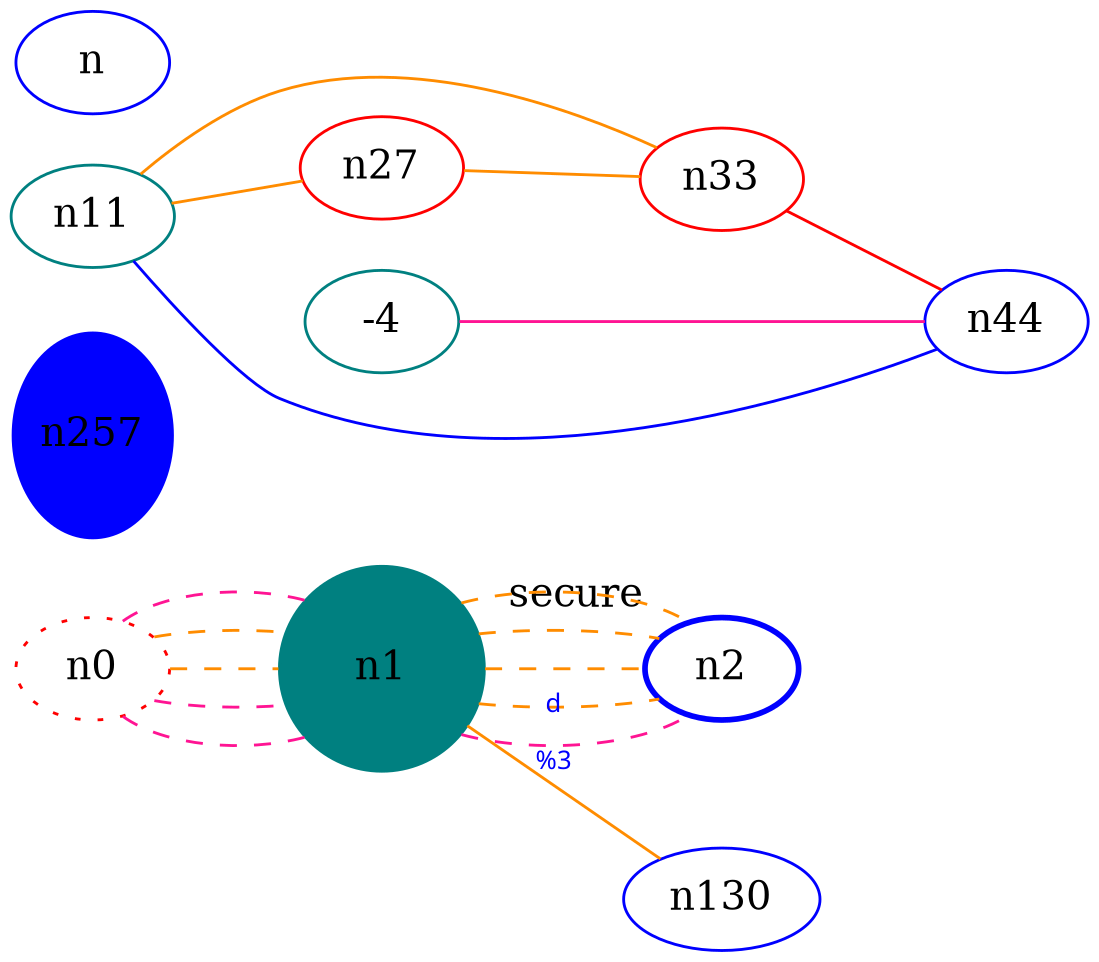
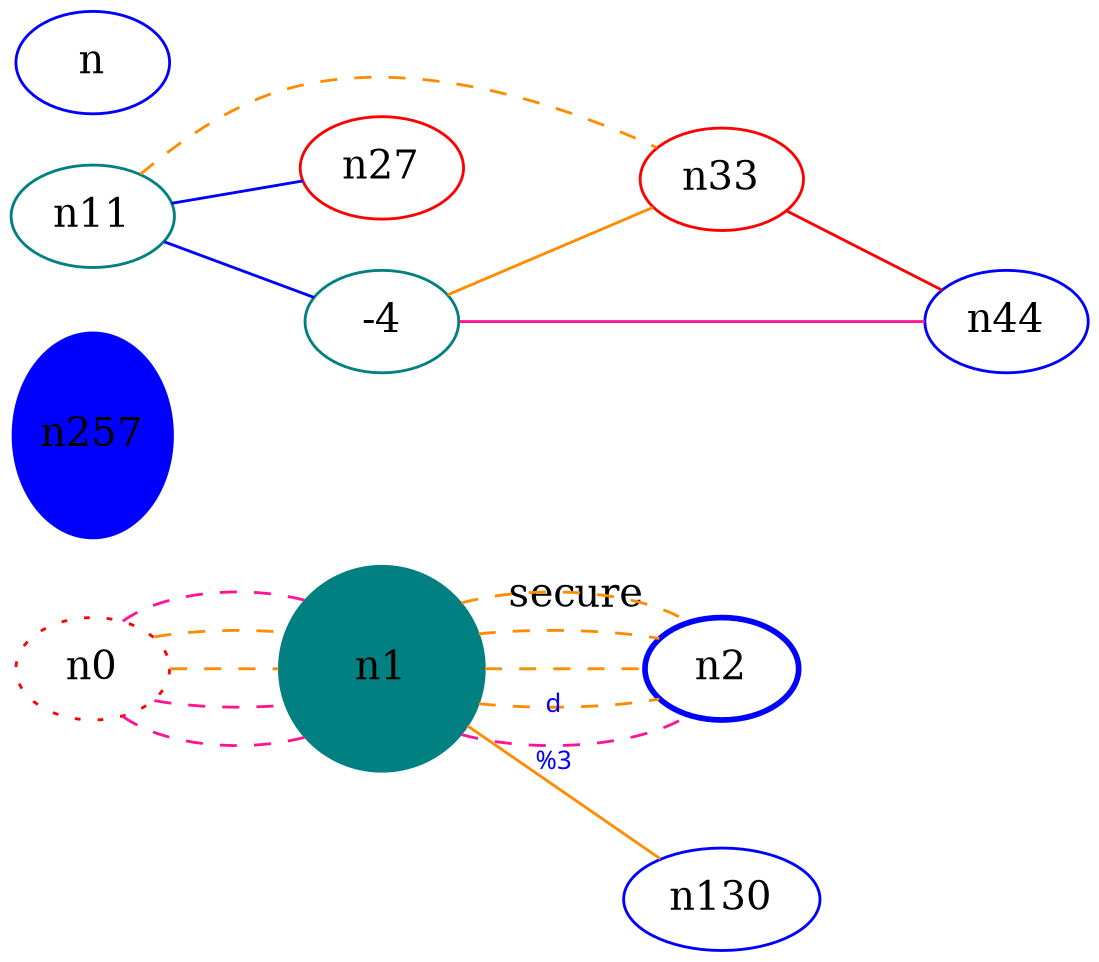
(391, 78) -> (391, 78)
(552, 174) -> (550, 251)
(237, 192) -> (237, 192)
(511, 437) -> (239, 270)
